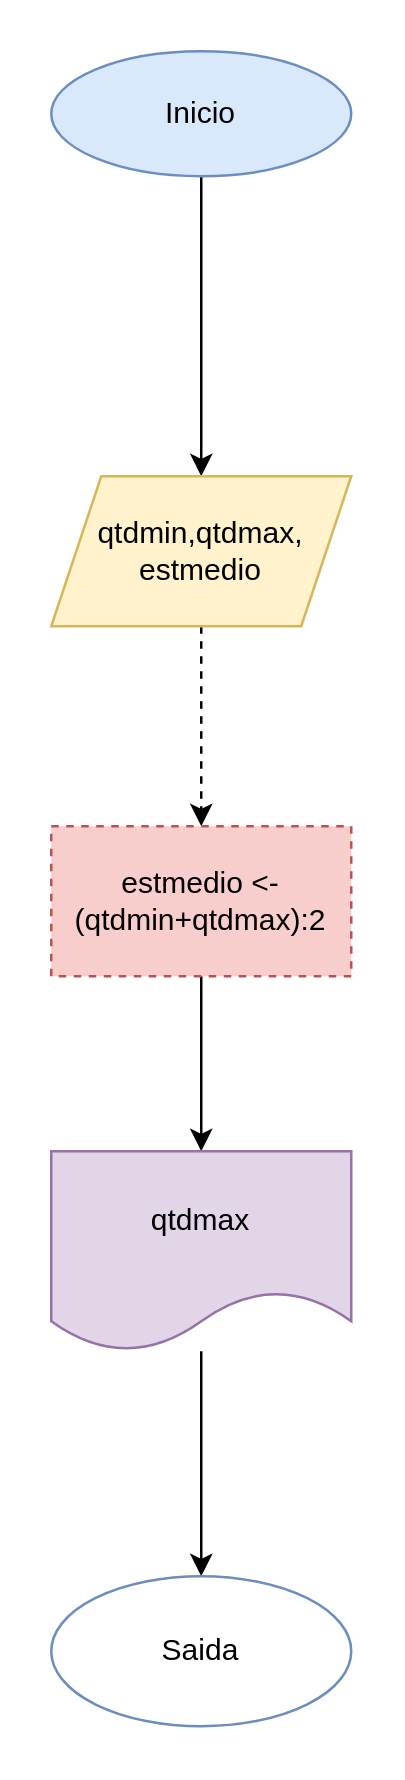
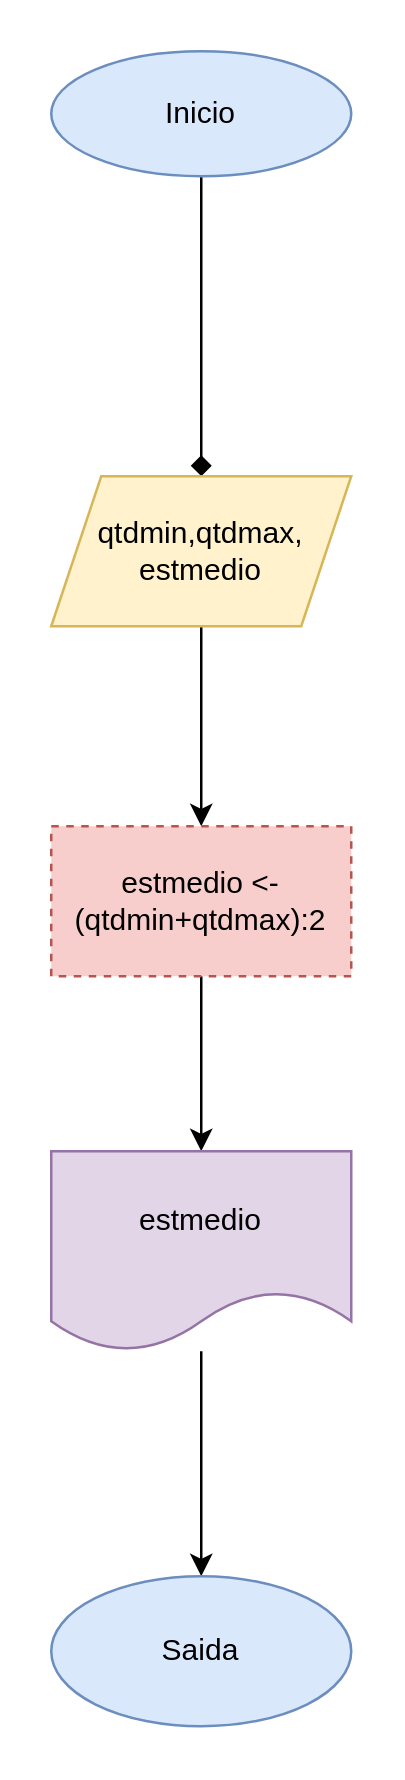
(201, 457) -> (201, 456)
(201, 717) -> (201, 717)
(201, 1221) -> (201, 1221)
(201, 1651) -> (201, 1651)
